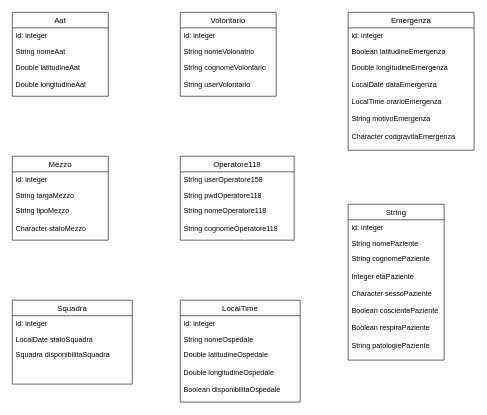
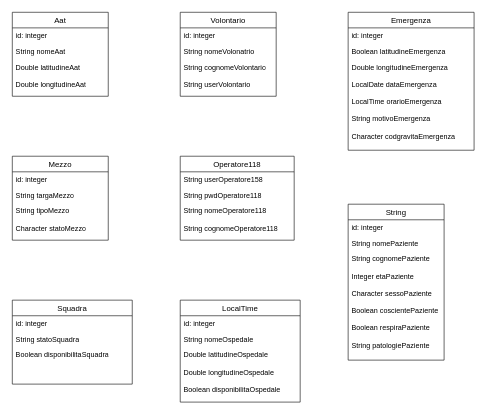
(58, 340) -> (52, 340)
(67, 356) -> (66, 356)
